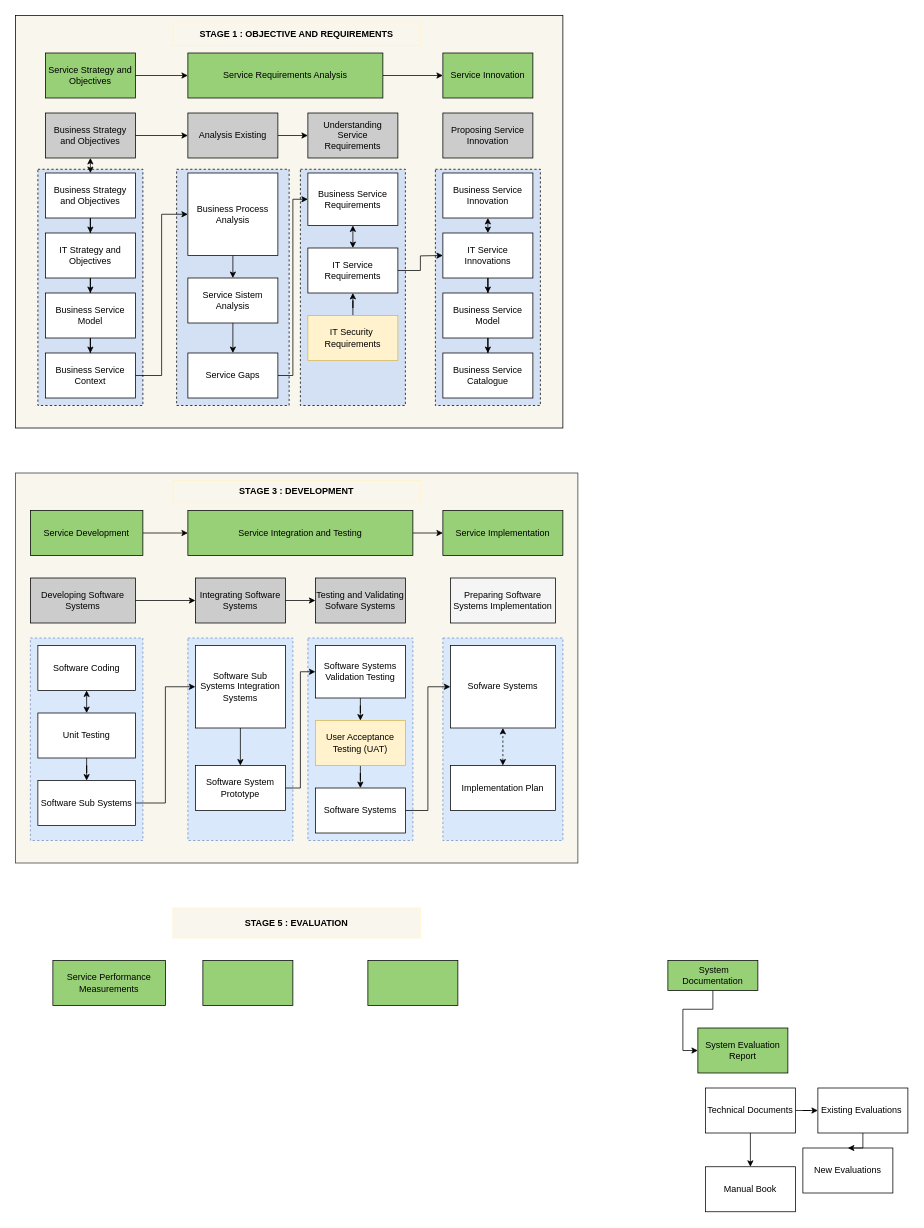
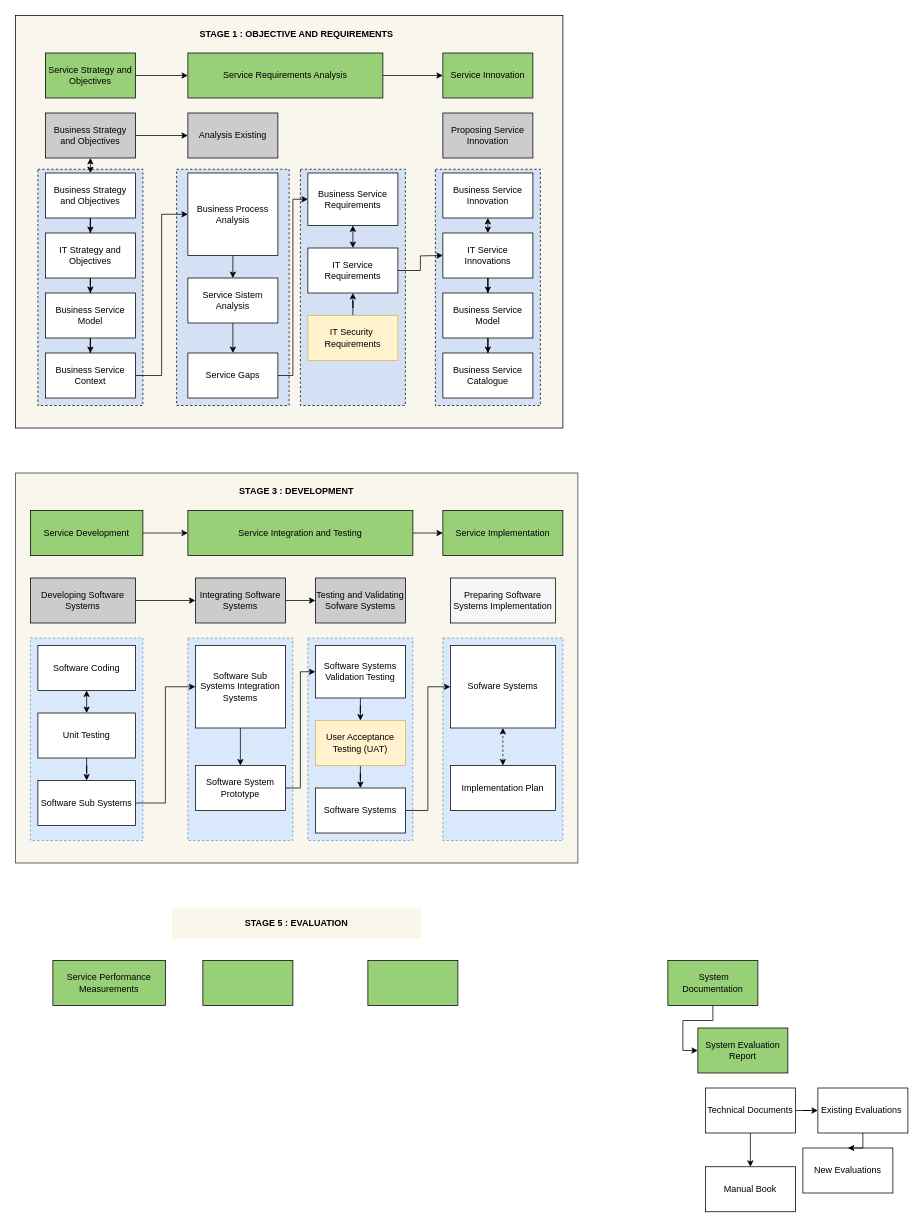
(290, 135) -> none
(353, 135) -> none
(713, 975) -> (713, 983)
